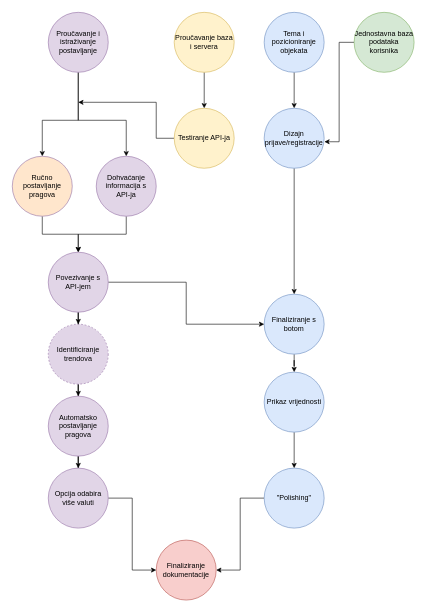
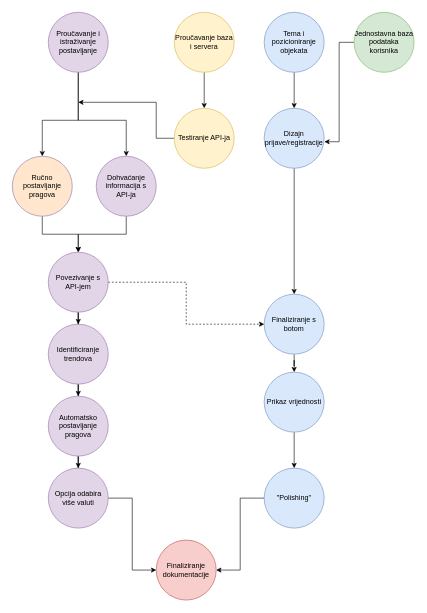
(186, 301) -> (186, 301)
(78, 354) -> (78, 354)
